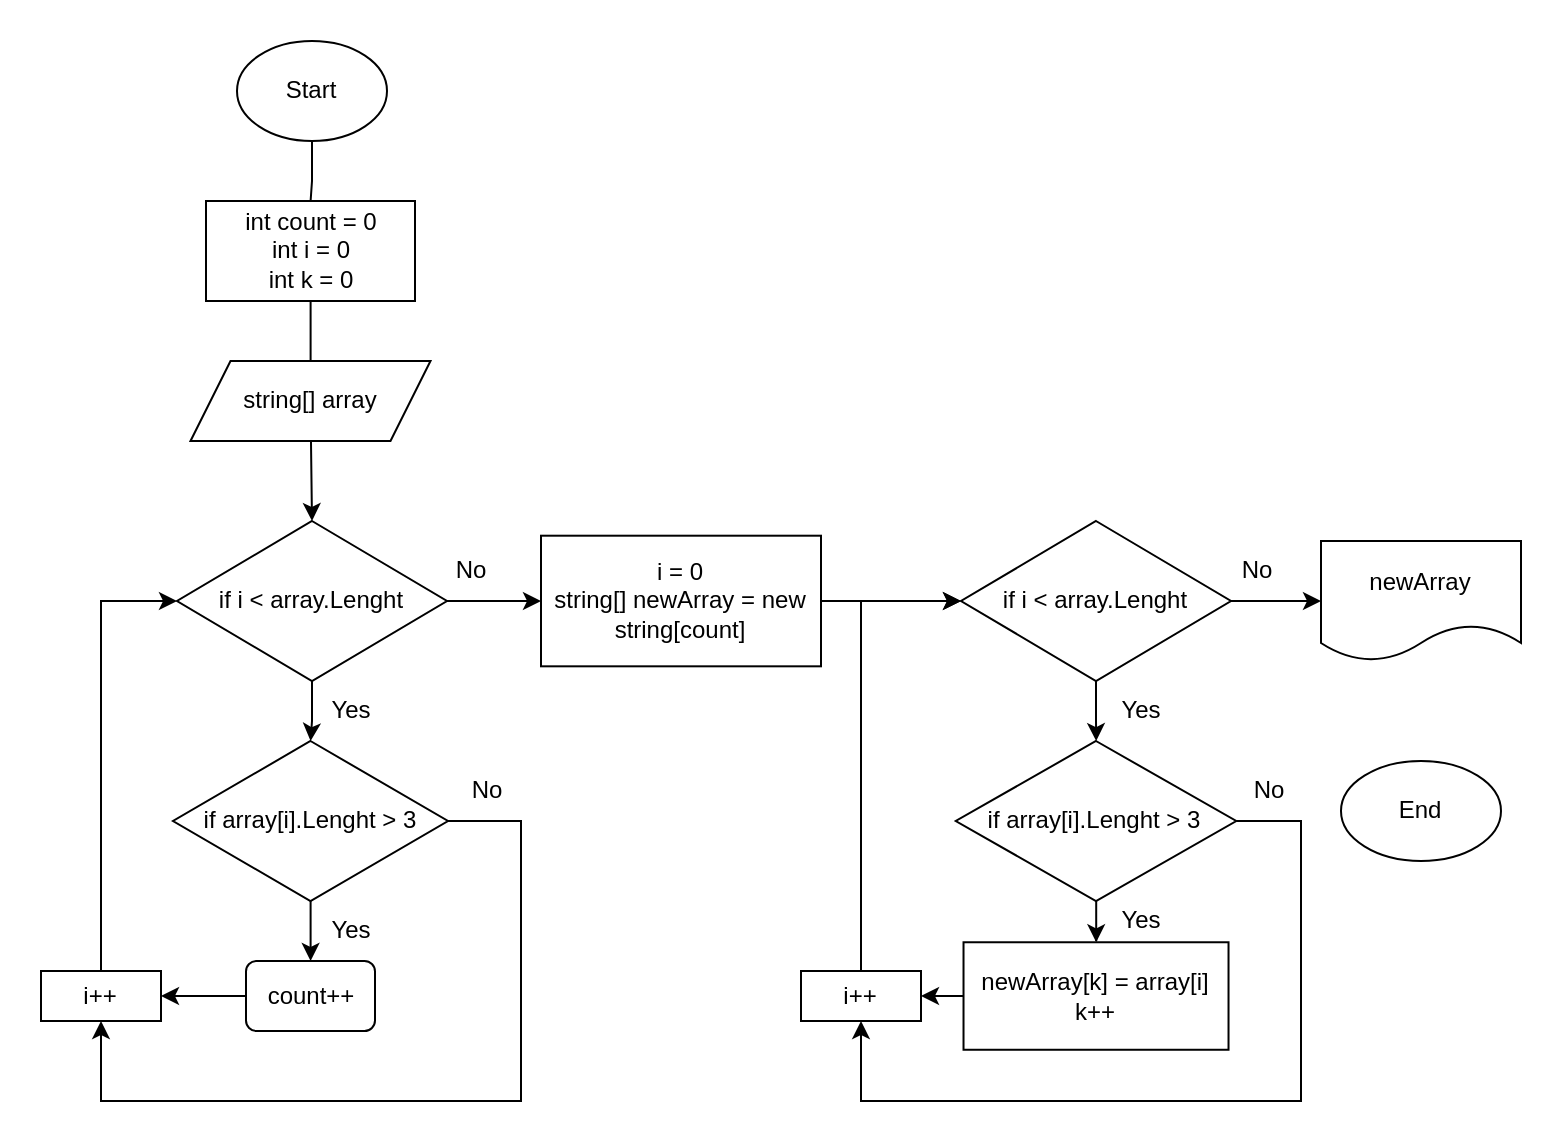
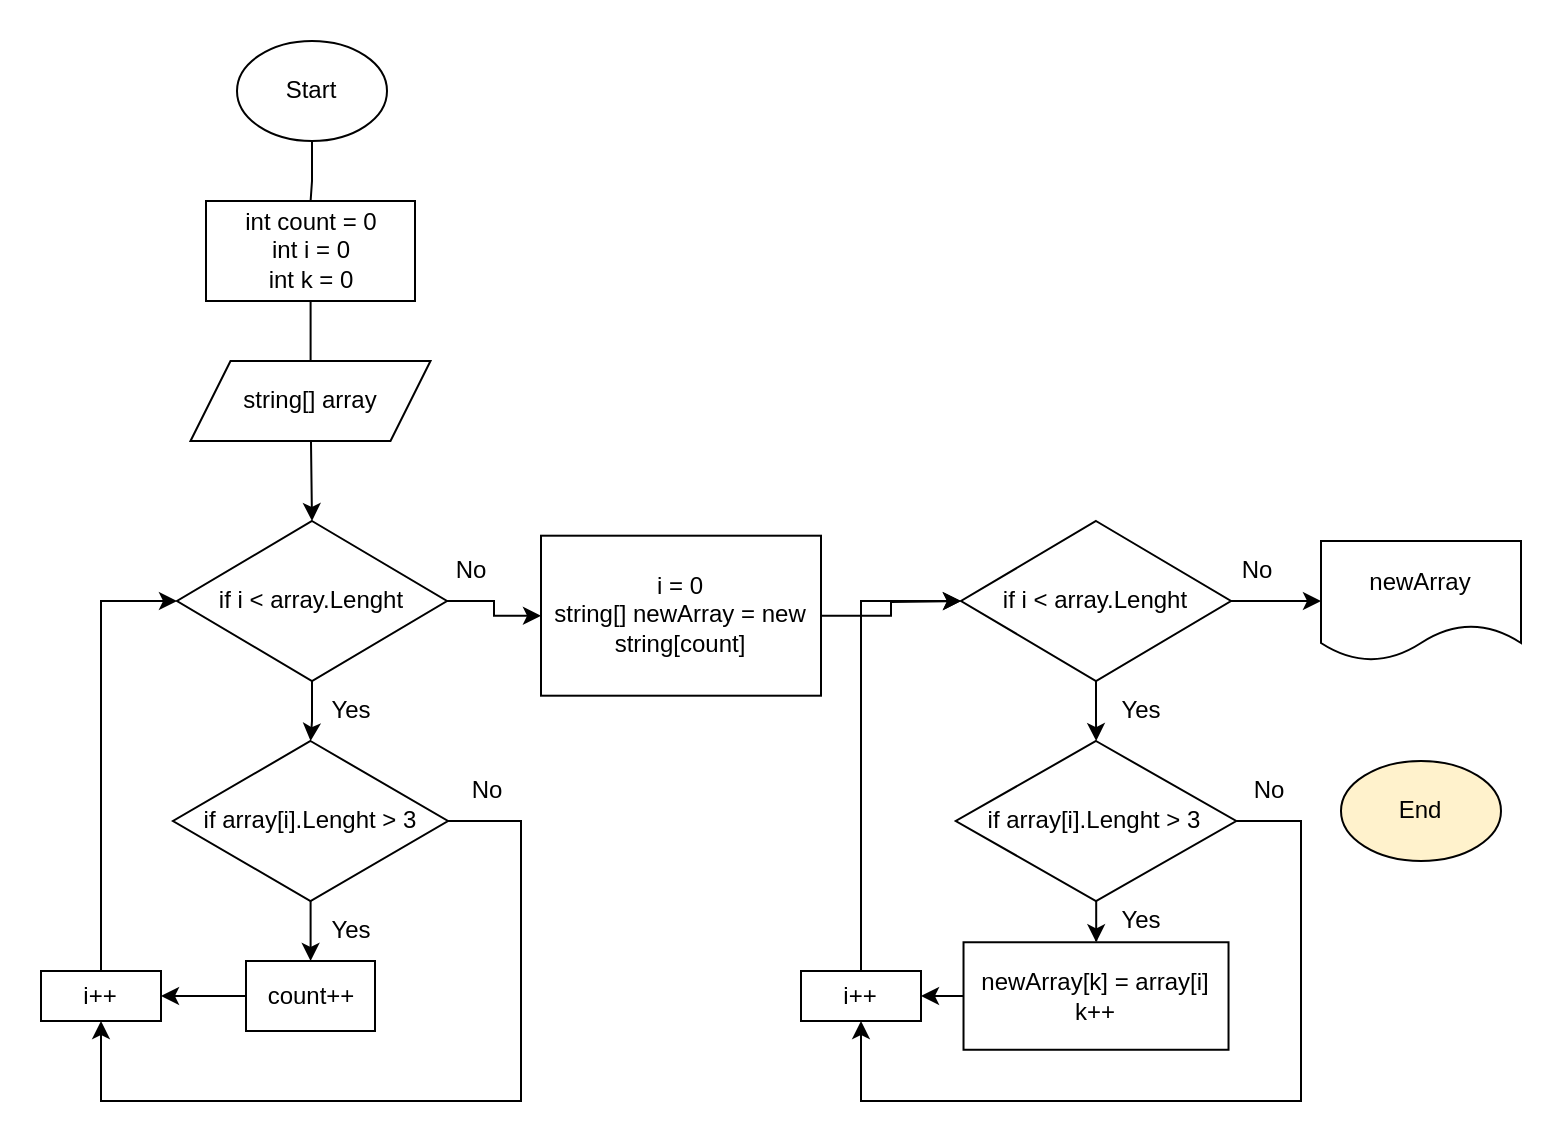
(681, 601) -> (681, 616)
(1421, 811) -> (1421, 811)
(311, 996) -> (311, 996)
